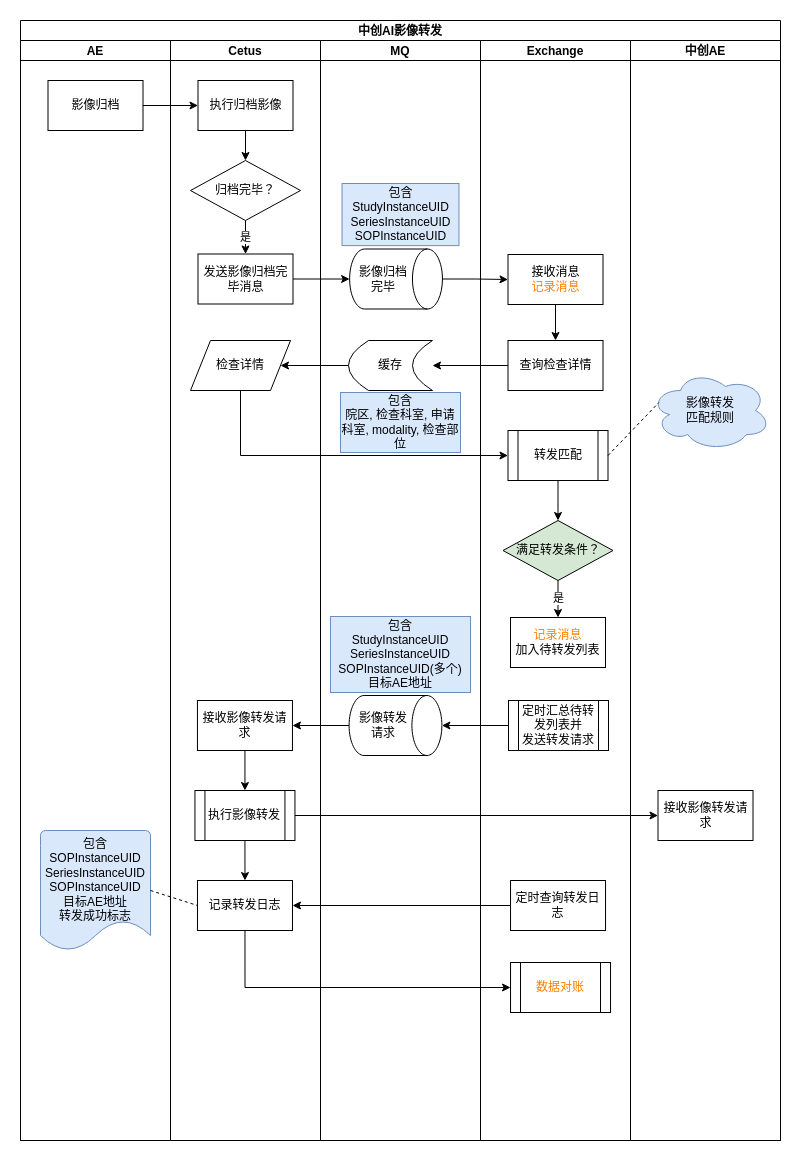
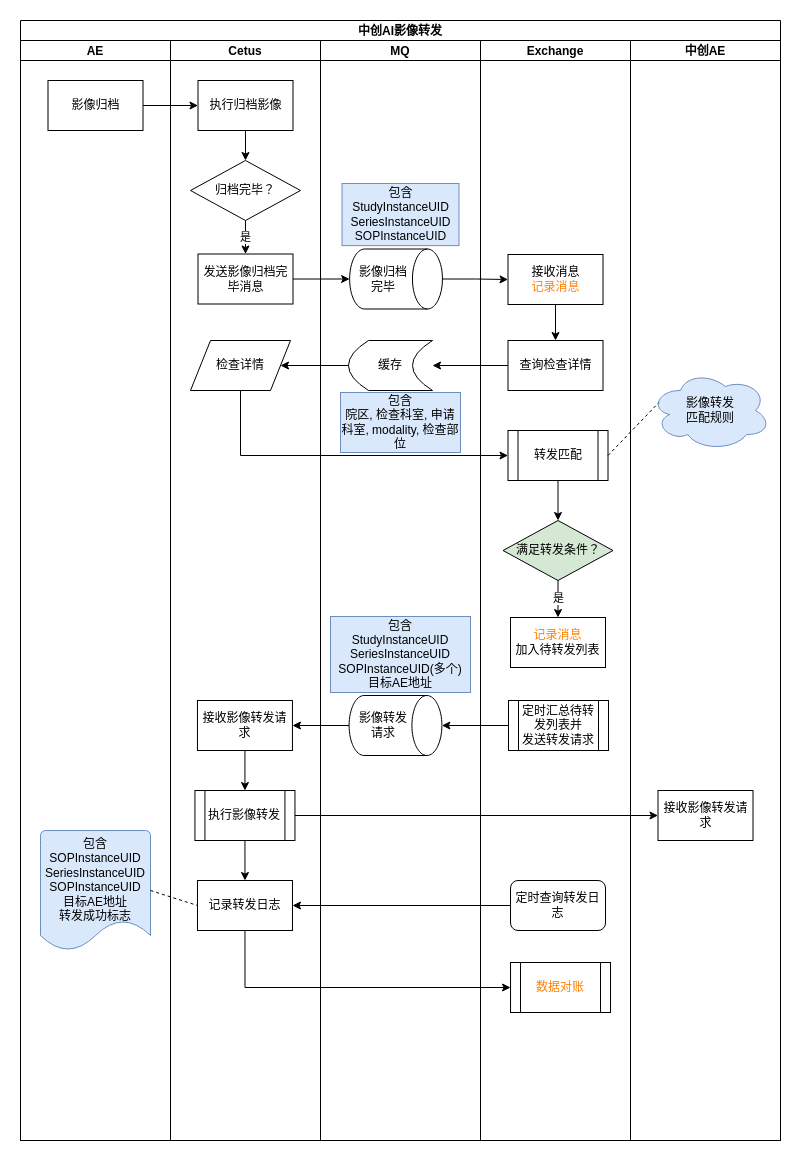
(558, 906) -> (558, 906)
